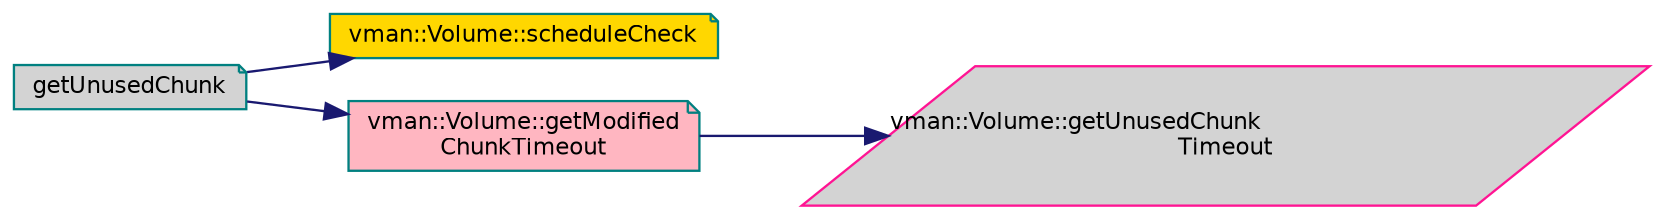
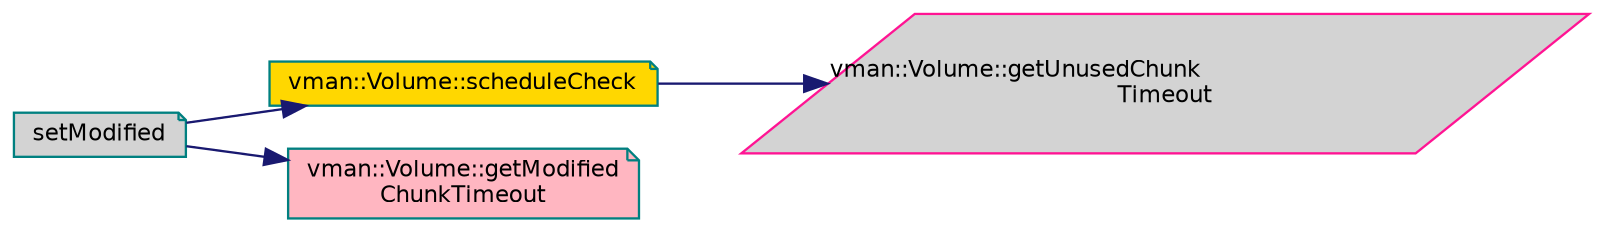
(130, 87) -> (100, 135)
(782, 136) -> (731, 84)
